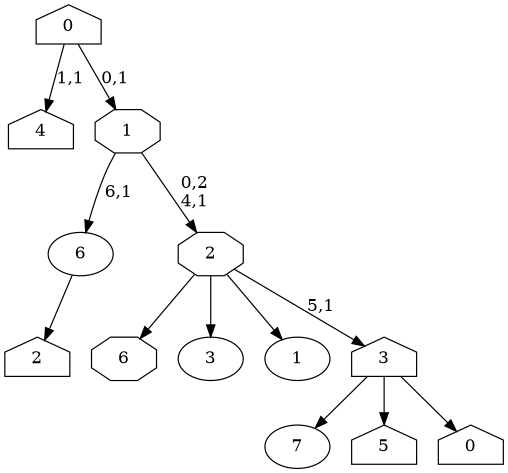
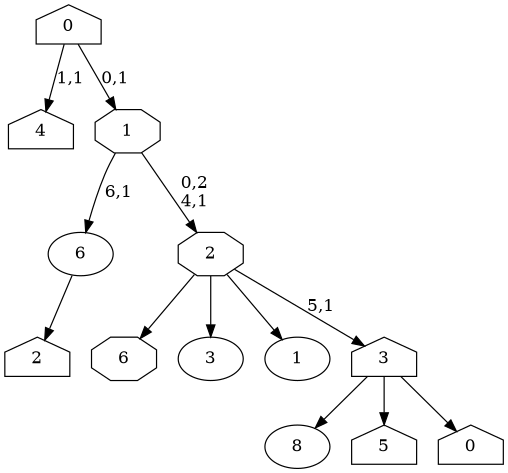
(297, 447) -> (297, 447)
